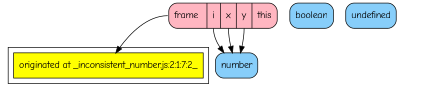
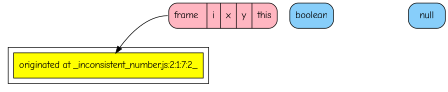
(371, 16) -> none
none -> (427, 16)
(237, 65) -> none
